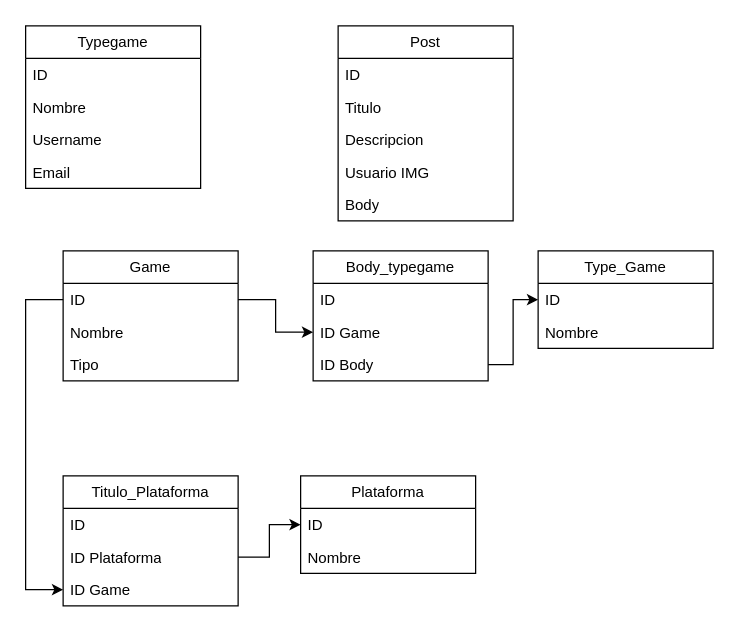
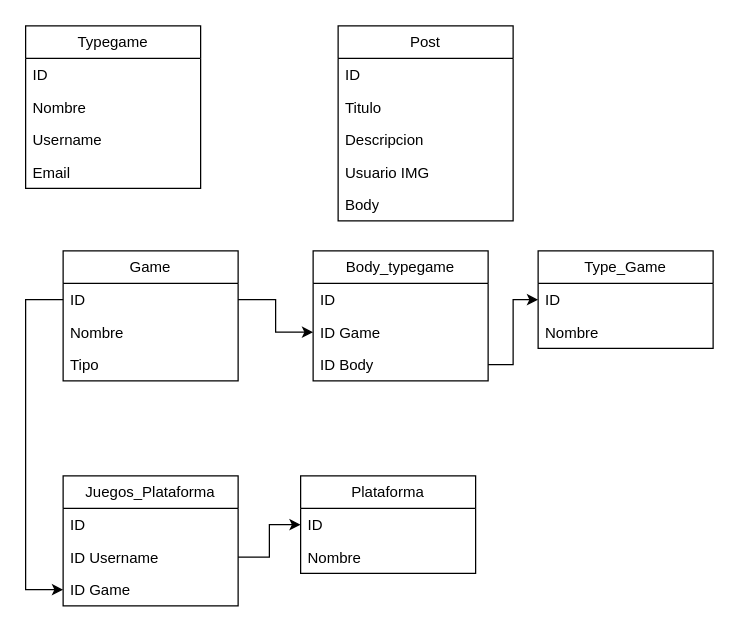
(151, 492) -> (151, 492)
(121, 558) -> (115, 558)
